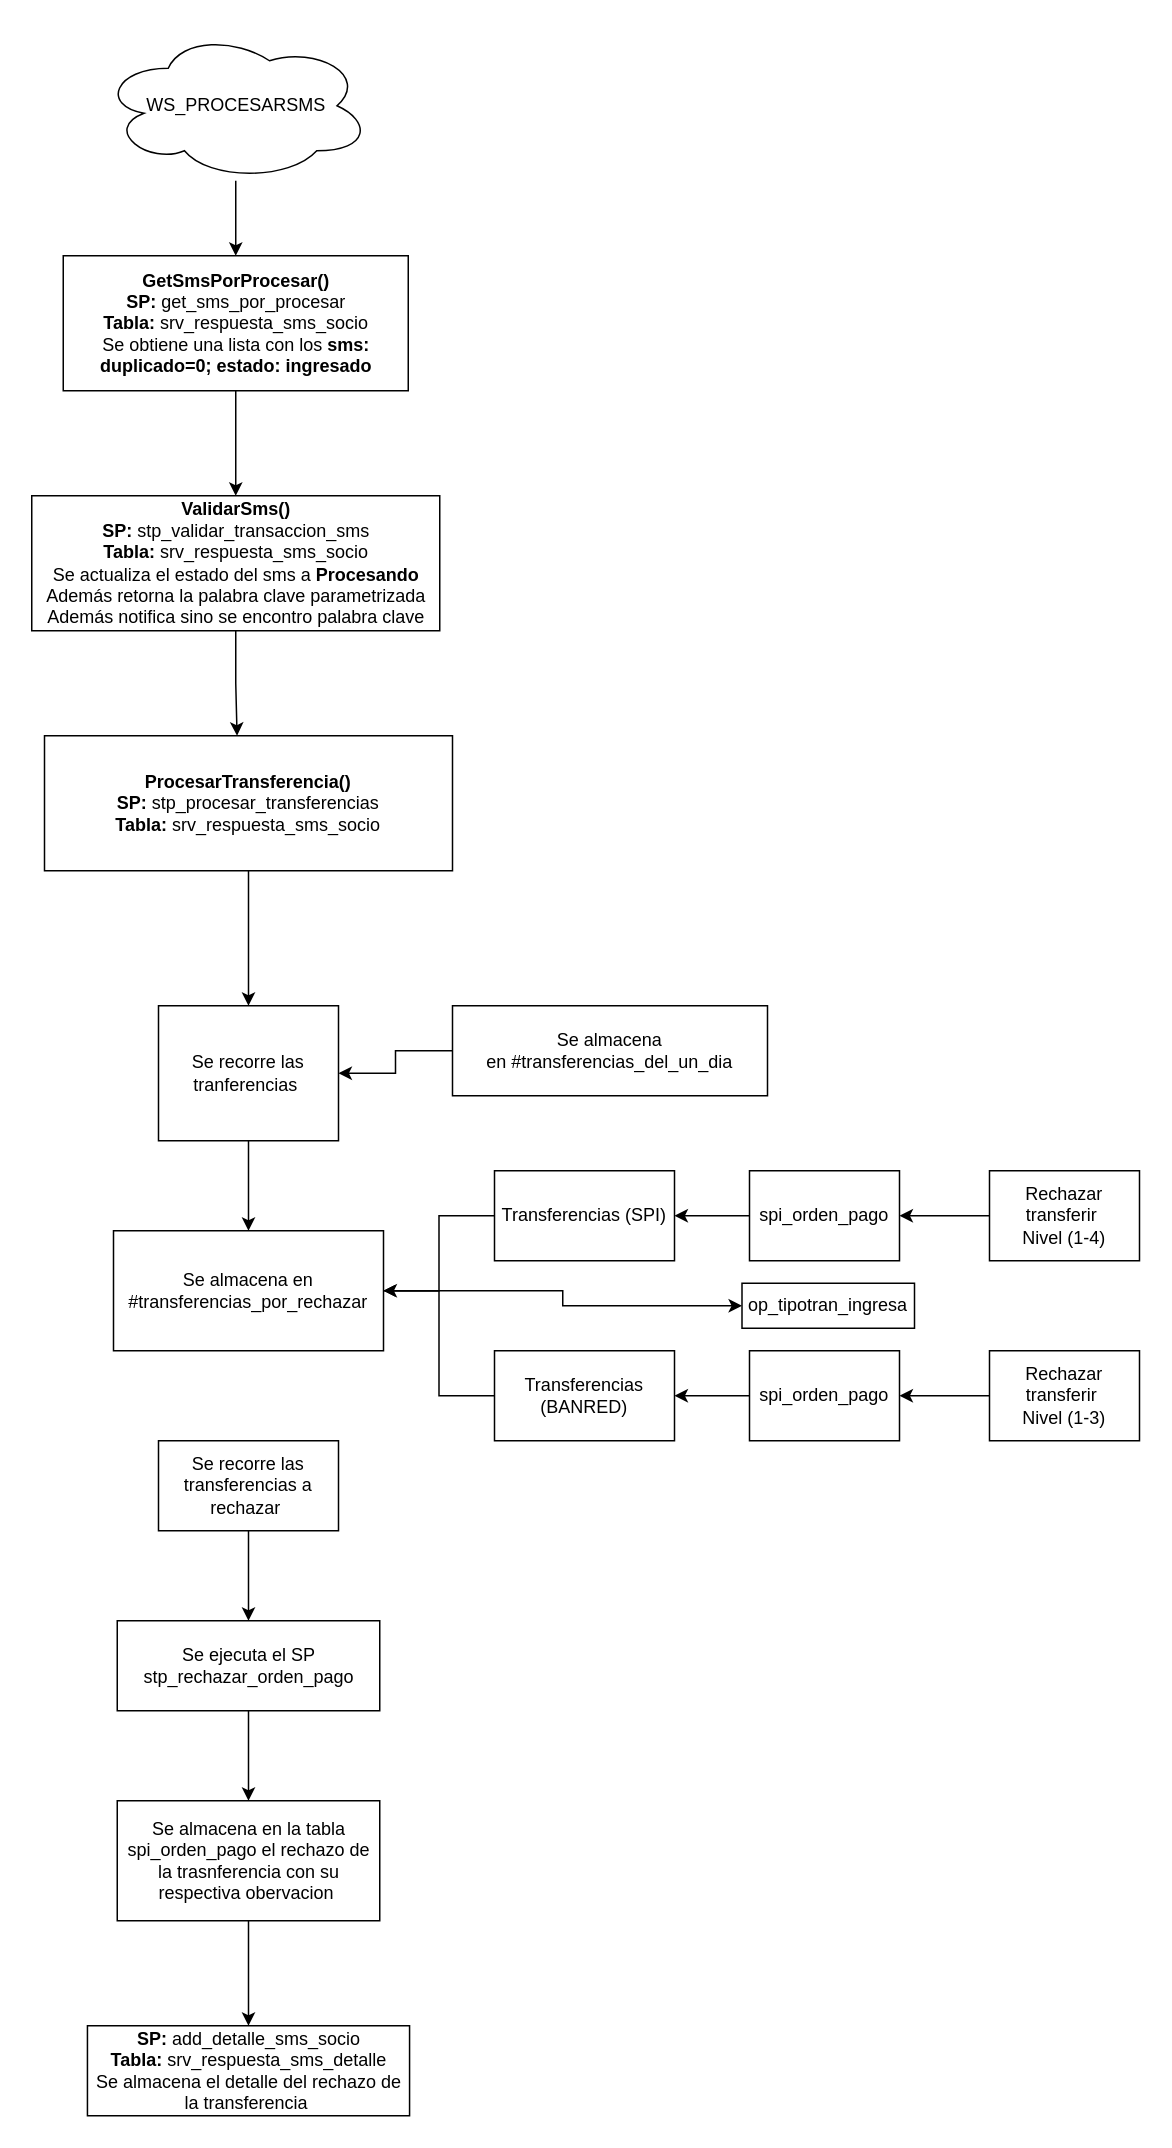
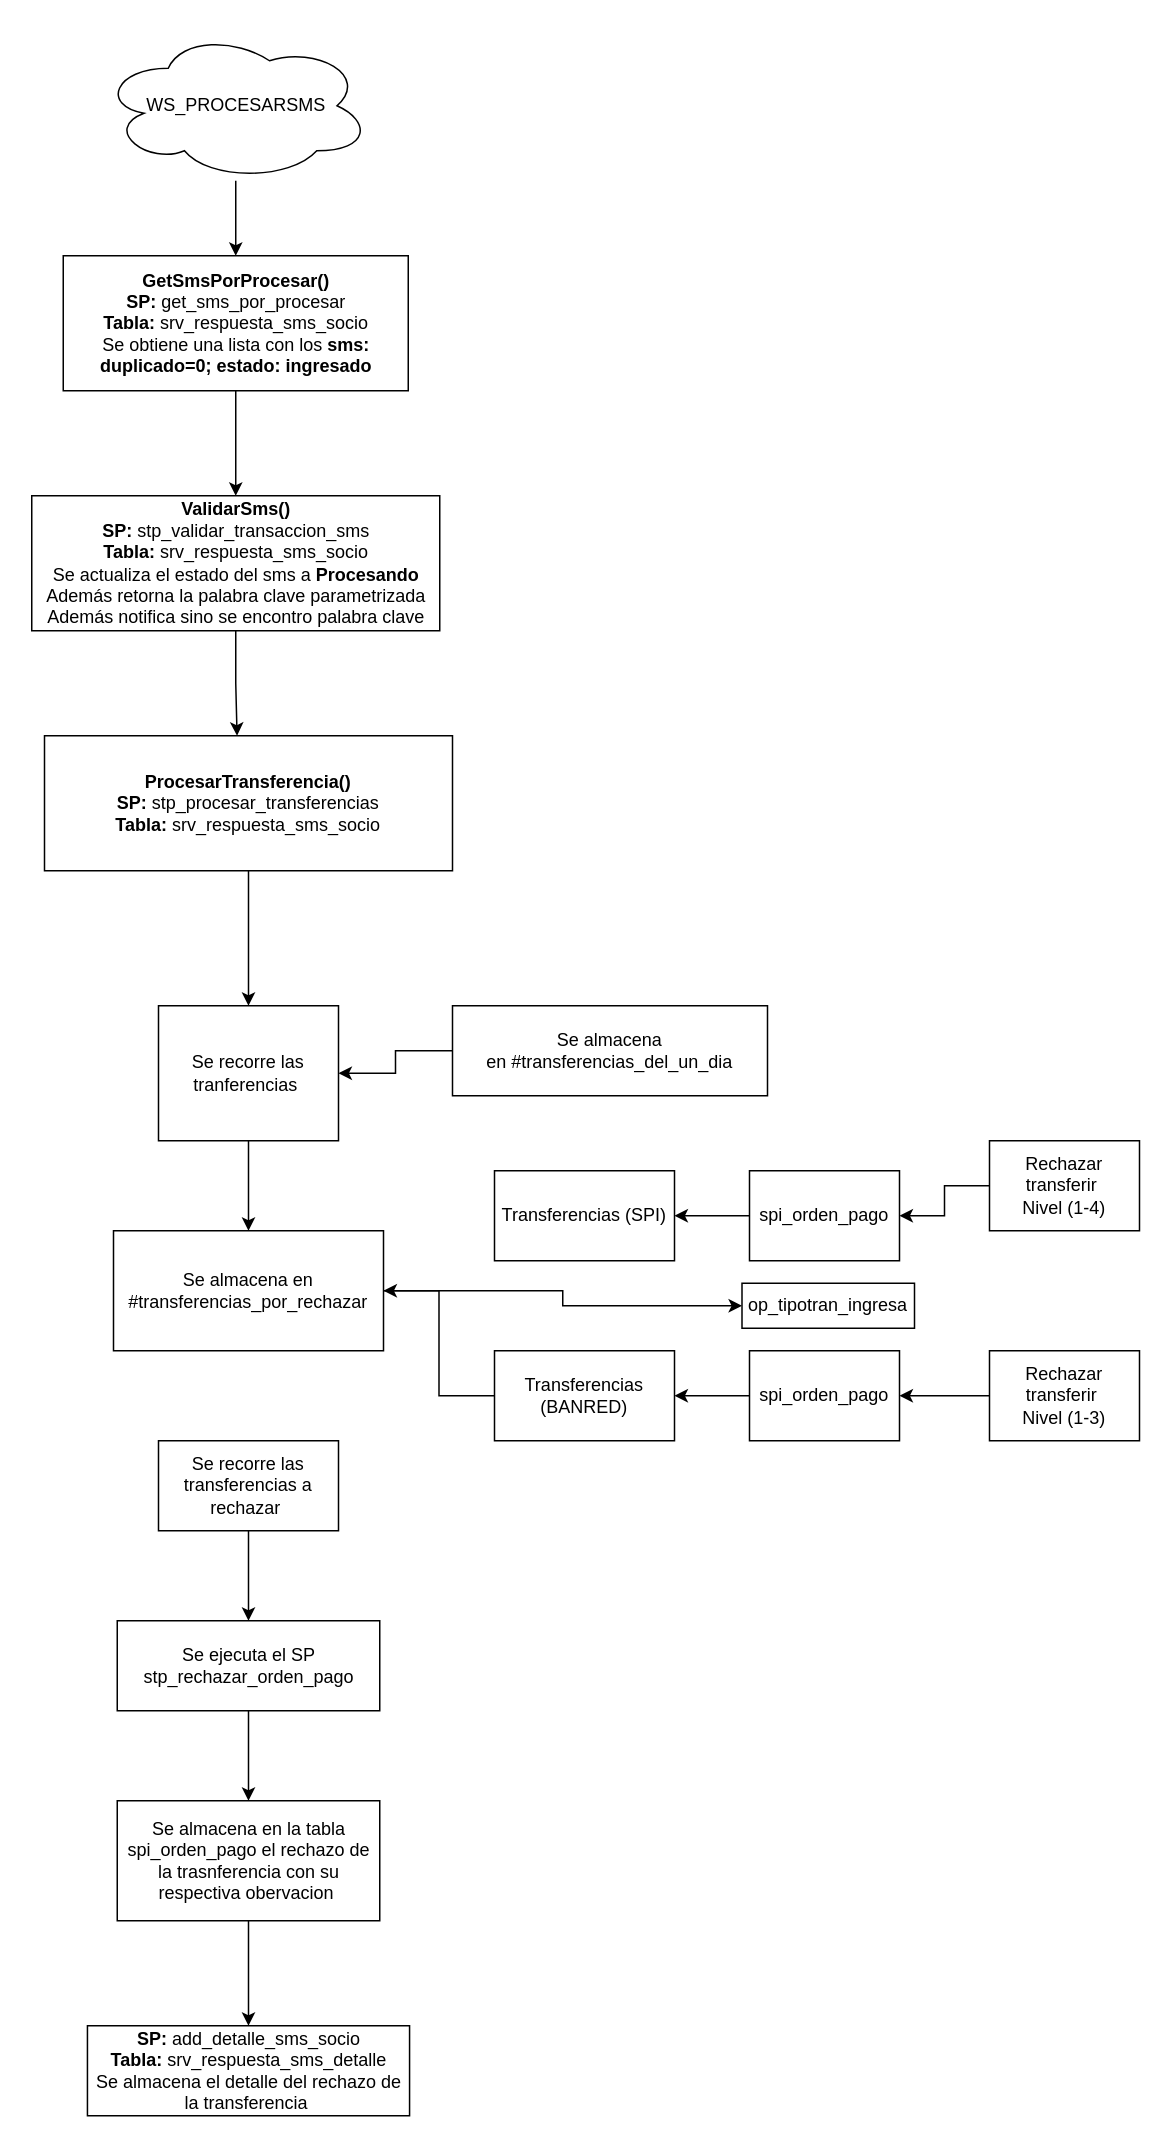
(1064, 1216) -> (1064, 1186)
(439, 1224) -> none
(439, 1293) -> (439, 1293)
